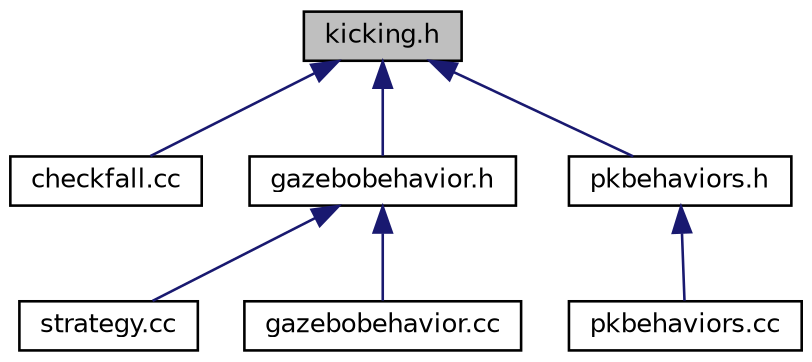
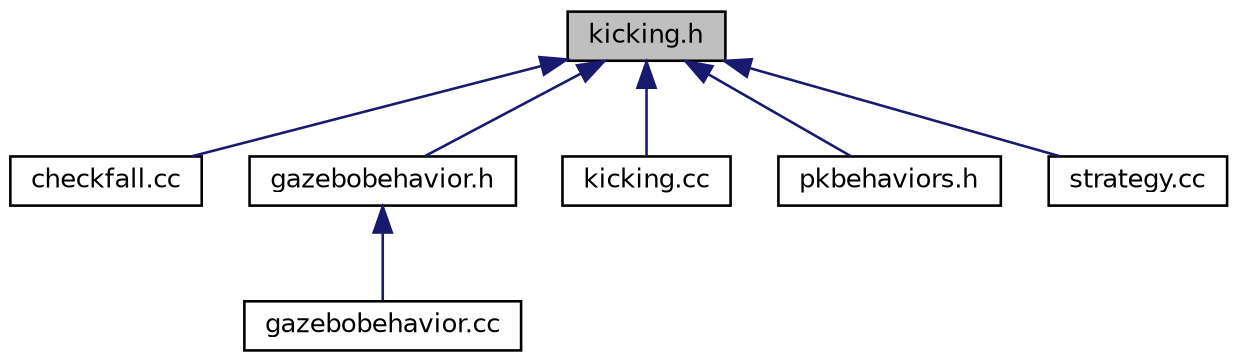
none -> (647, 181)
(234, 259) -> (905, 112)
(685, 326) -> none
